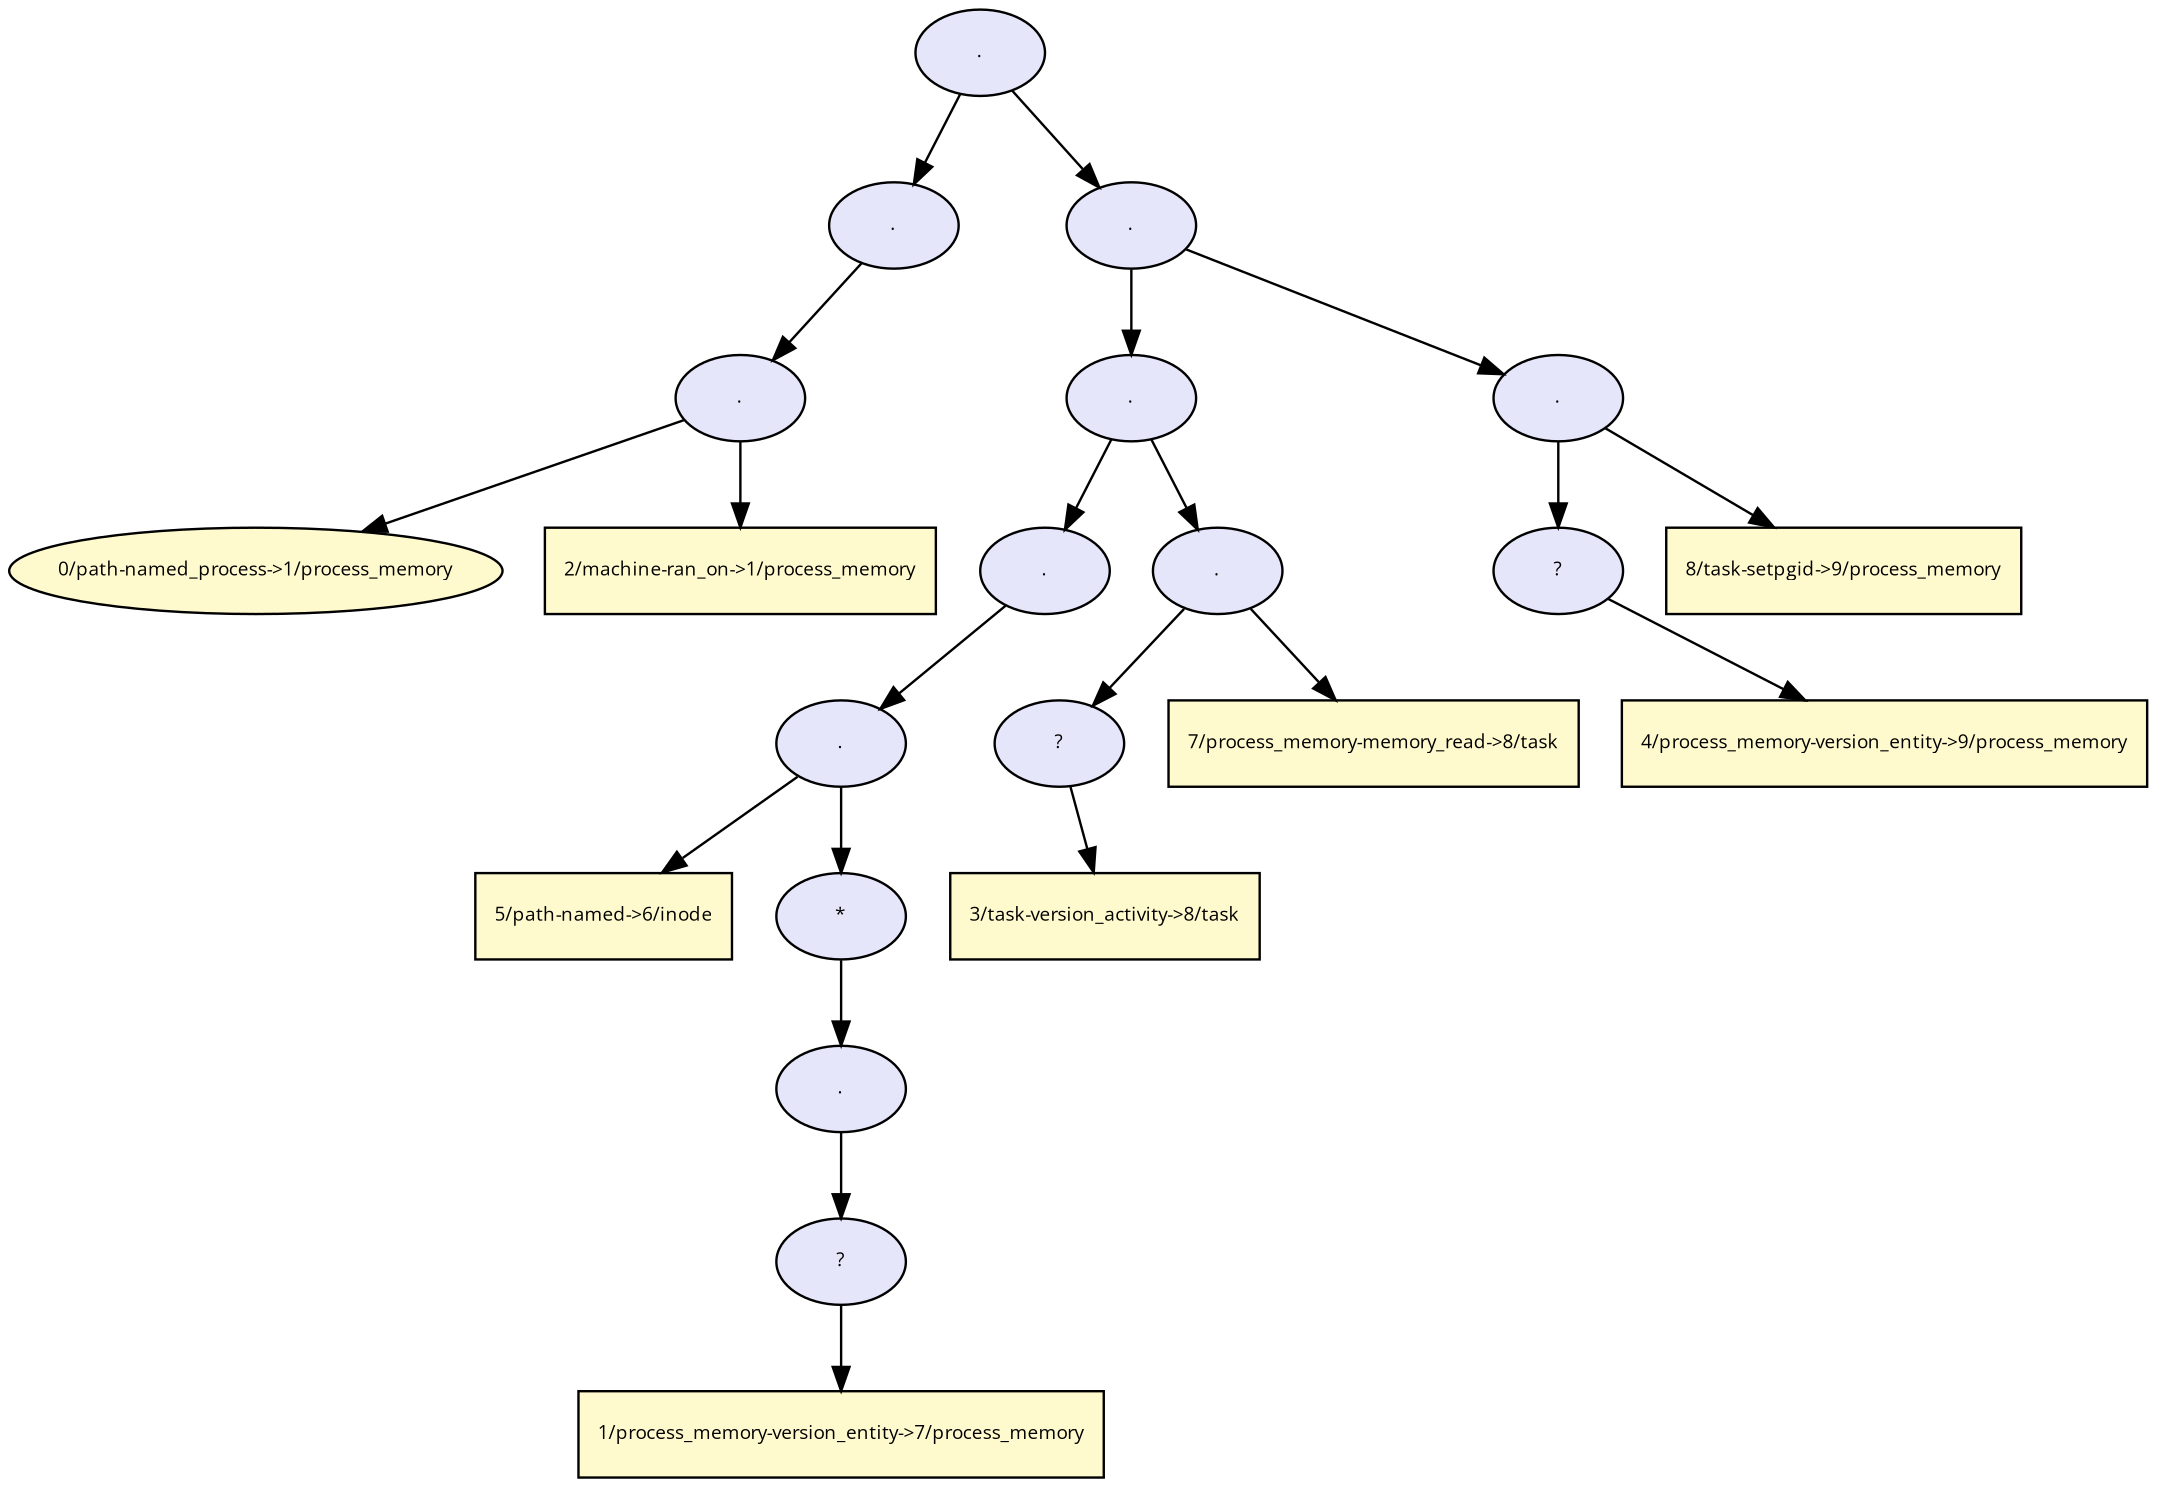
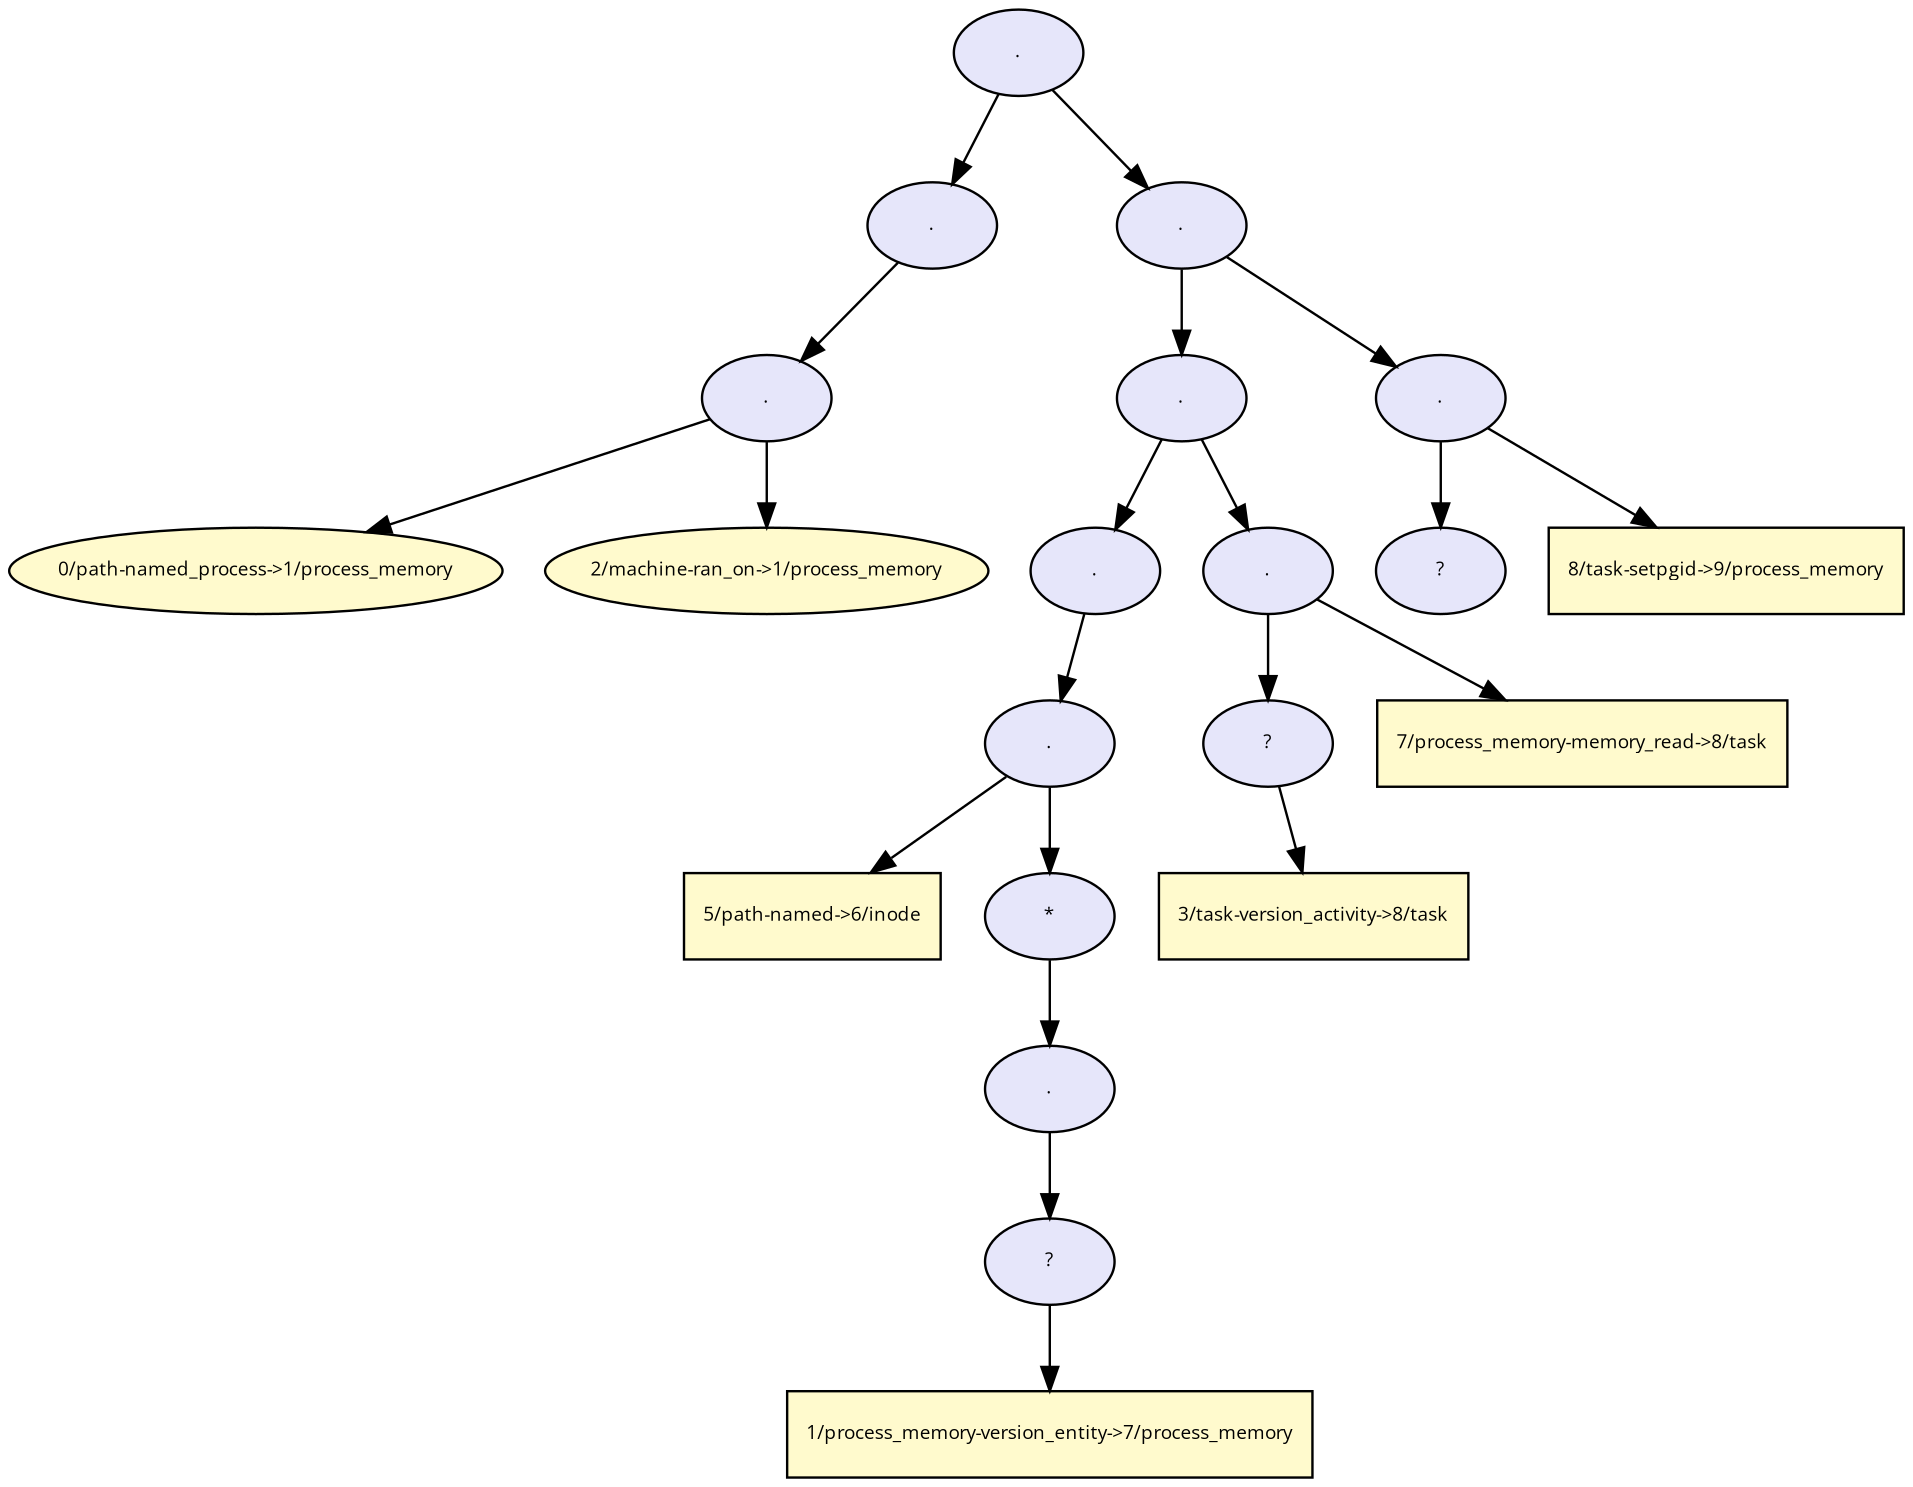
(740, 571) -> (767, 571)
(1885, 744) -> none
